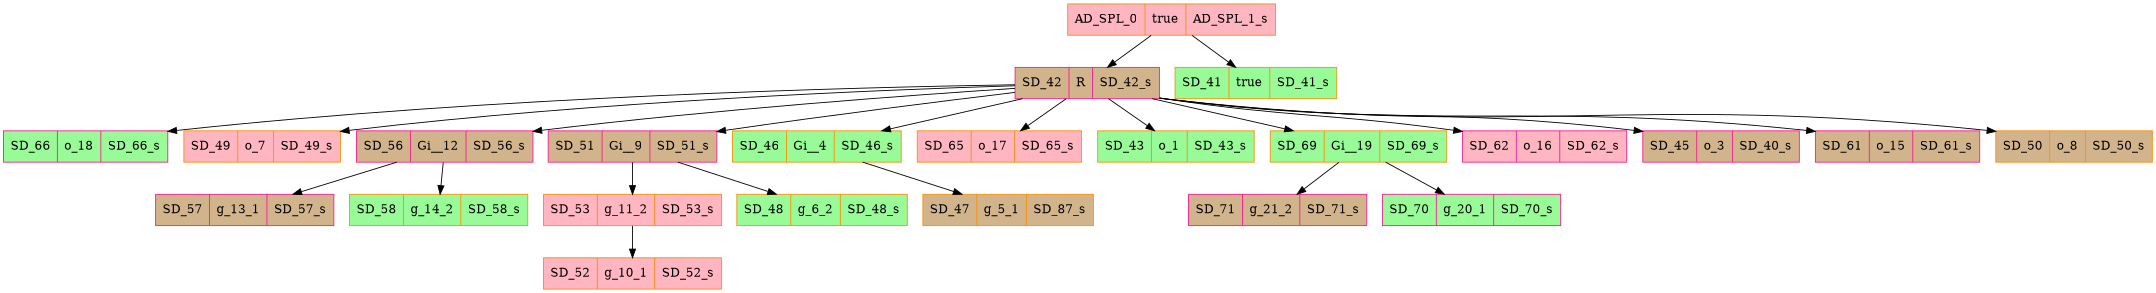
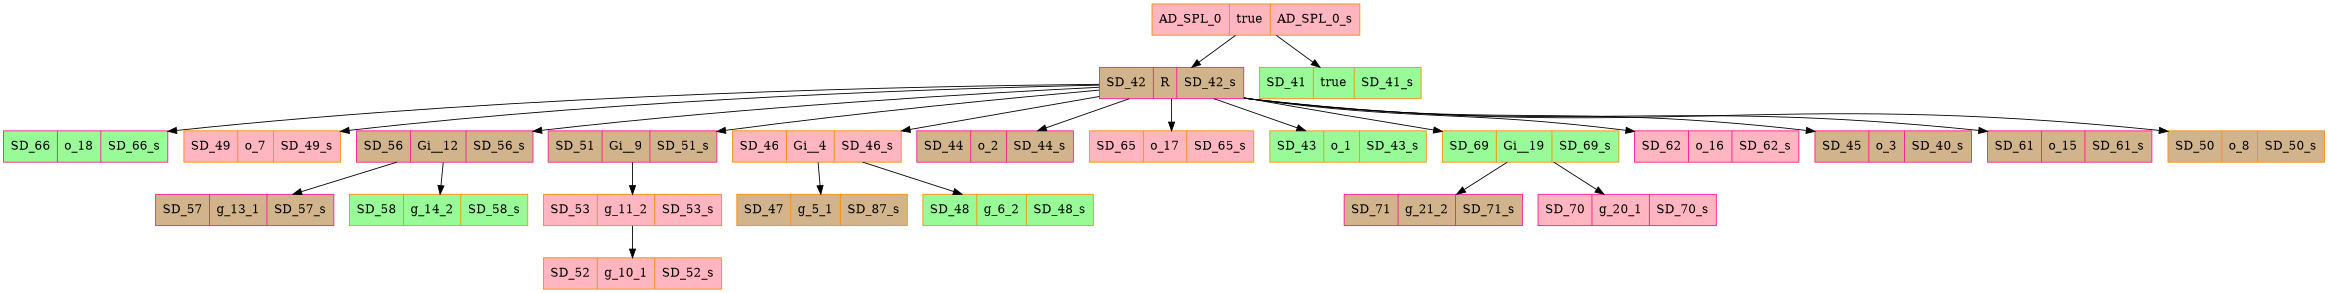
(1231, 19) -> (1315, 19)
(817, 147) -> (817, 147)
none -> (995, 147)
(723, 177) -> (908, 177)
(1472, 210) -> (1627, 210)
